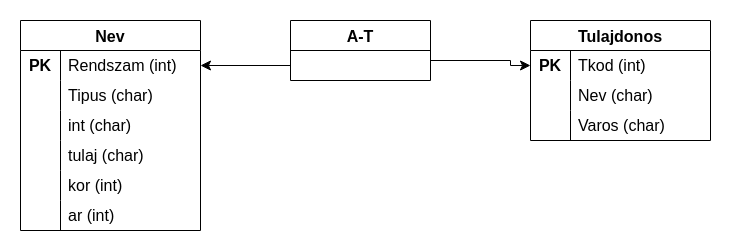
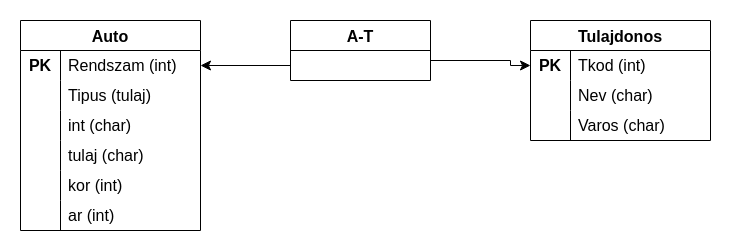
(110, 37) -> (110, 37)
(118, 96) -> (121, 96)
